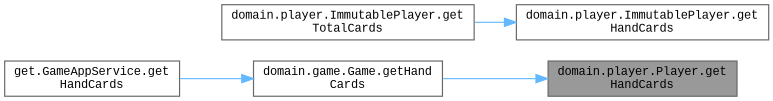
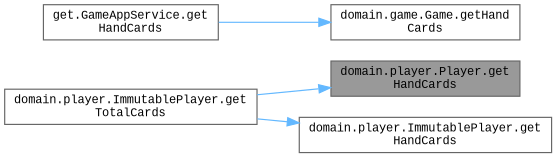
(489, 79) -> (288, 92)
